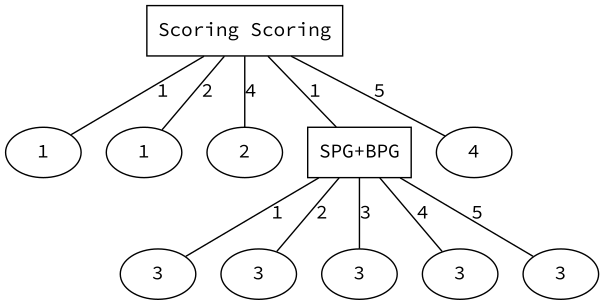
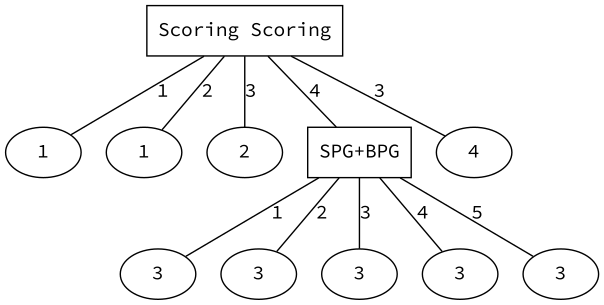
(251, 92) -> (251, 92)
(315, 92) -> (315, 92)
(380, 92) -> (380, 92)
